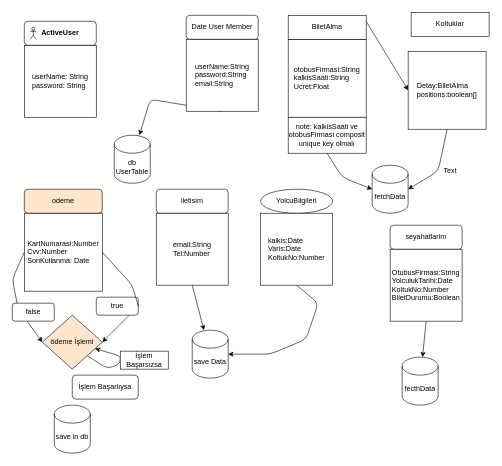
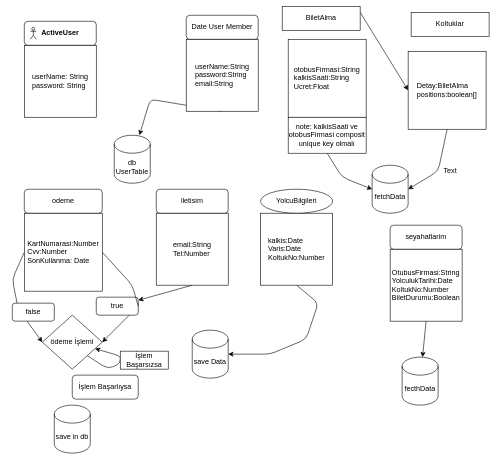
(327, 27) -> (321, 18)
(63, 201) -> (63, 201)
(198, 306) -> (167, 292)
(72, 342) -> (72, 342)
